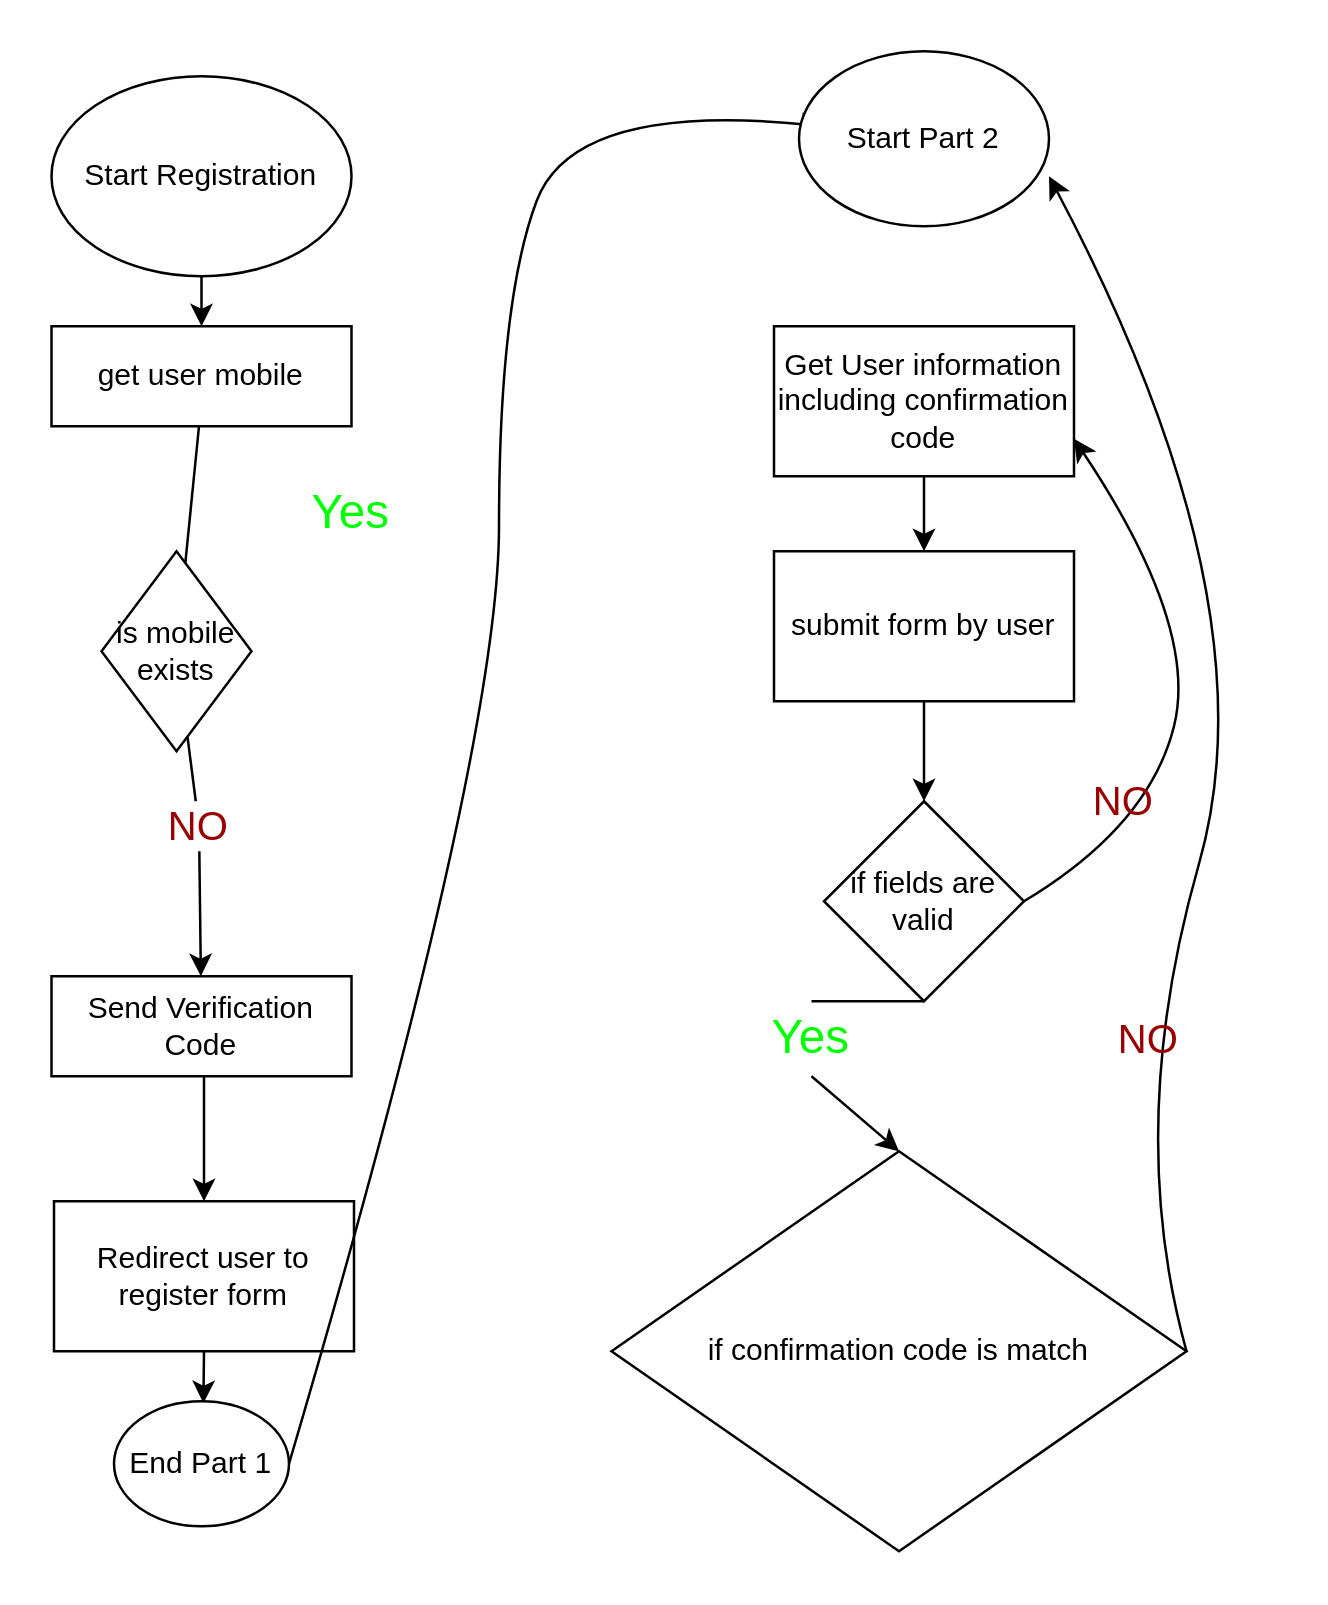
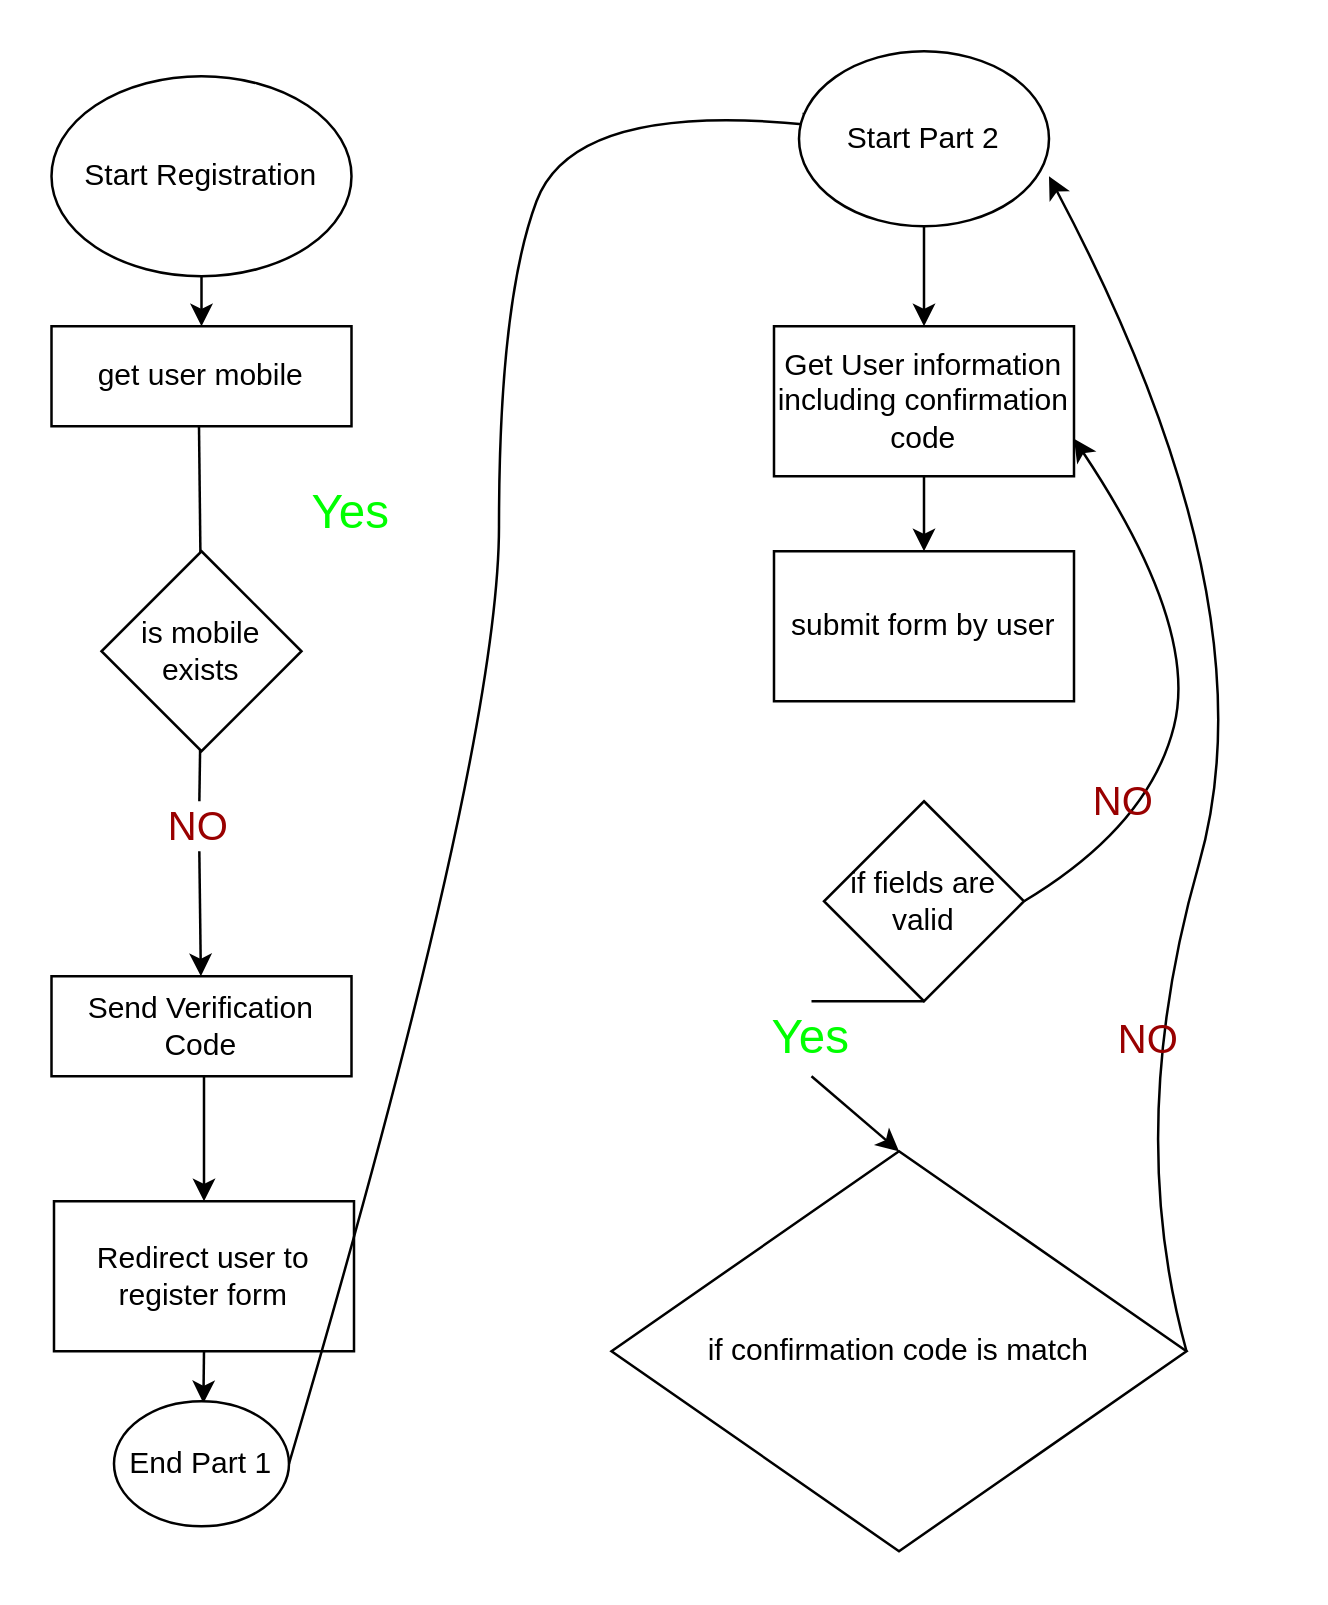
none -> (924, 268)
(176, 651) -> (201, 651)
(924, 743) -> none
